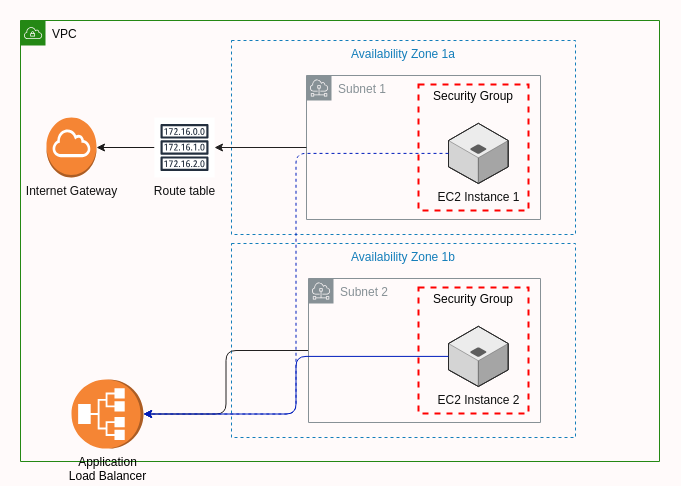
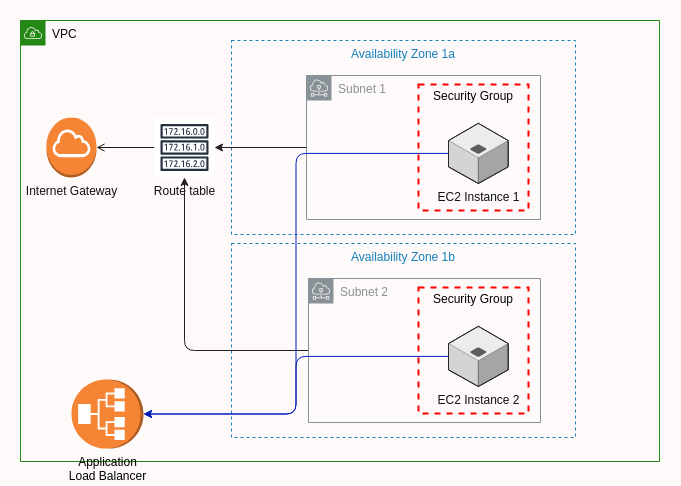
(105, 148) -> (103, 148)
(296, 185) -> (296, 185)
(226, 381) -> (185, 287)
